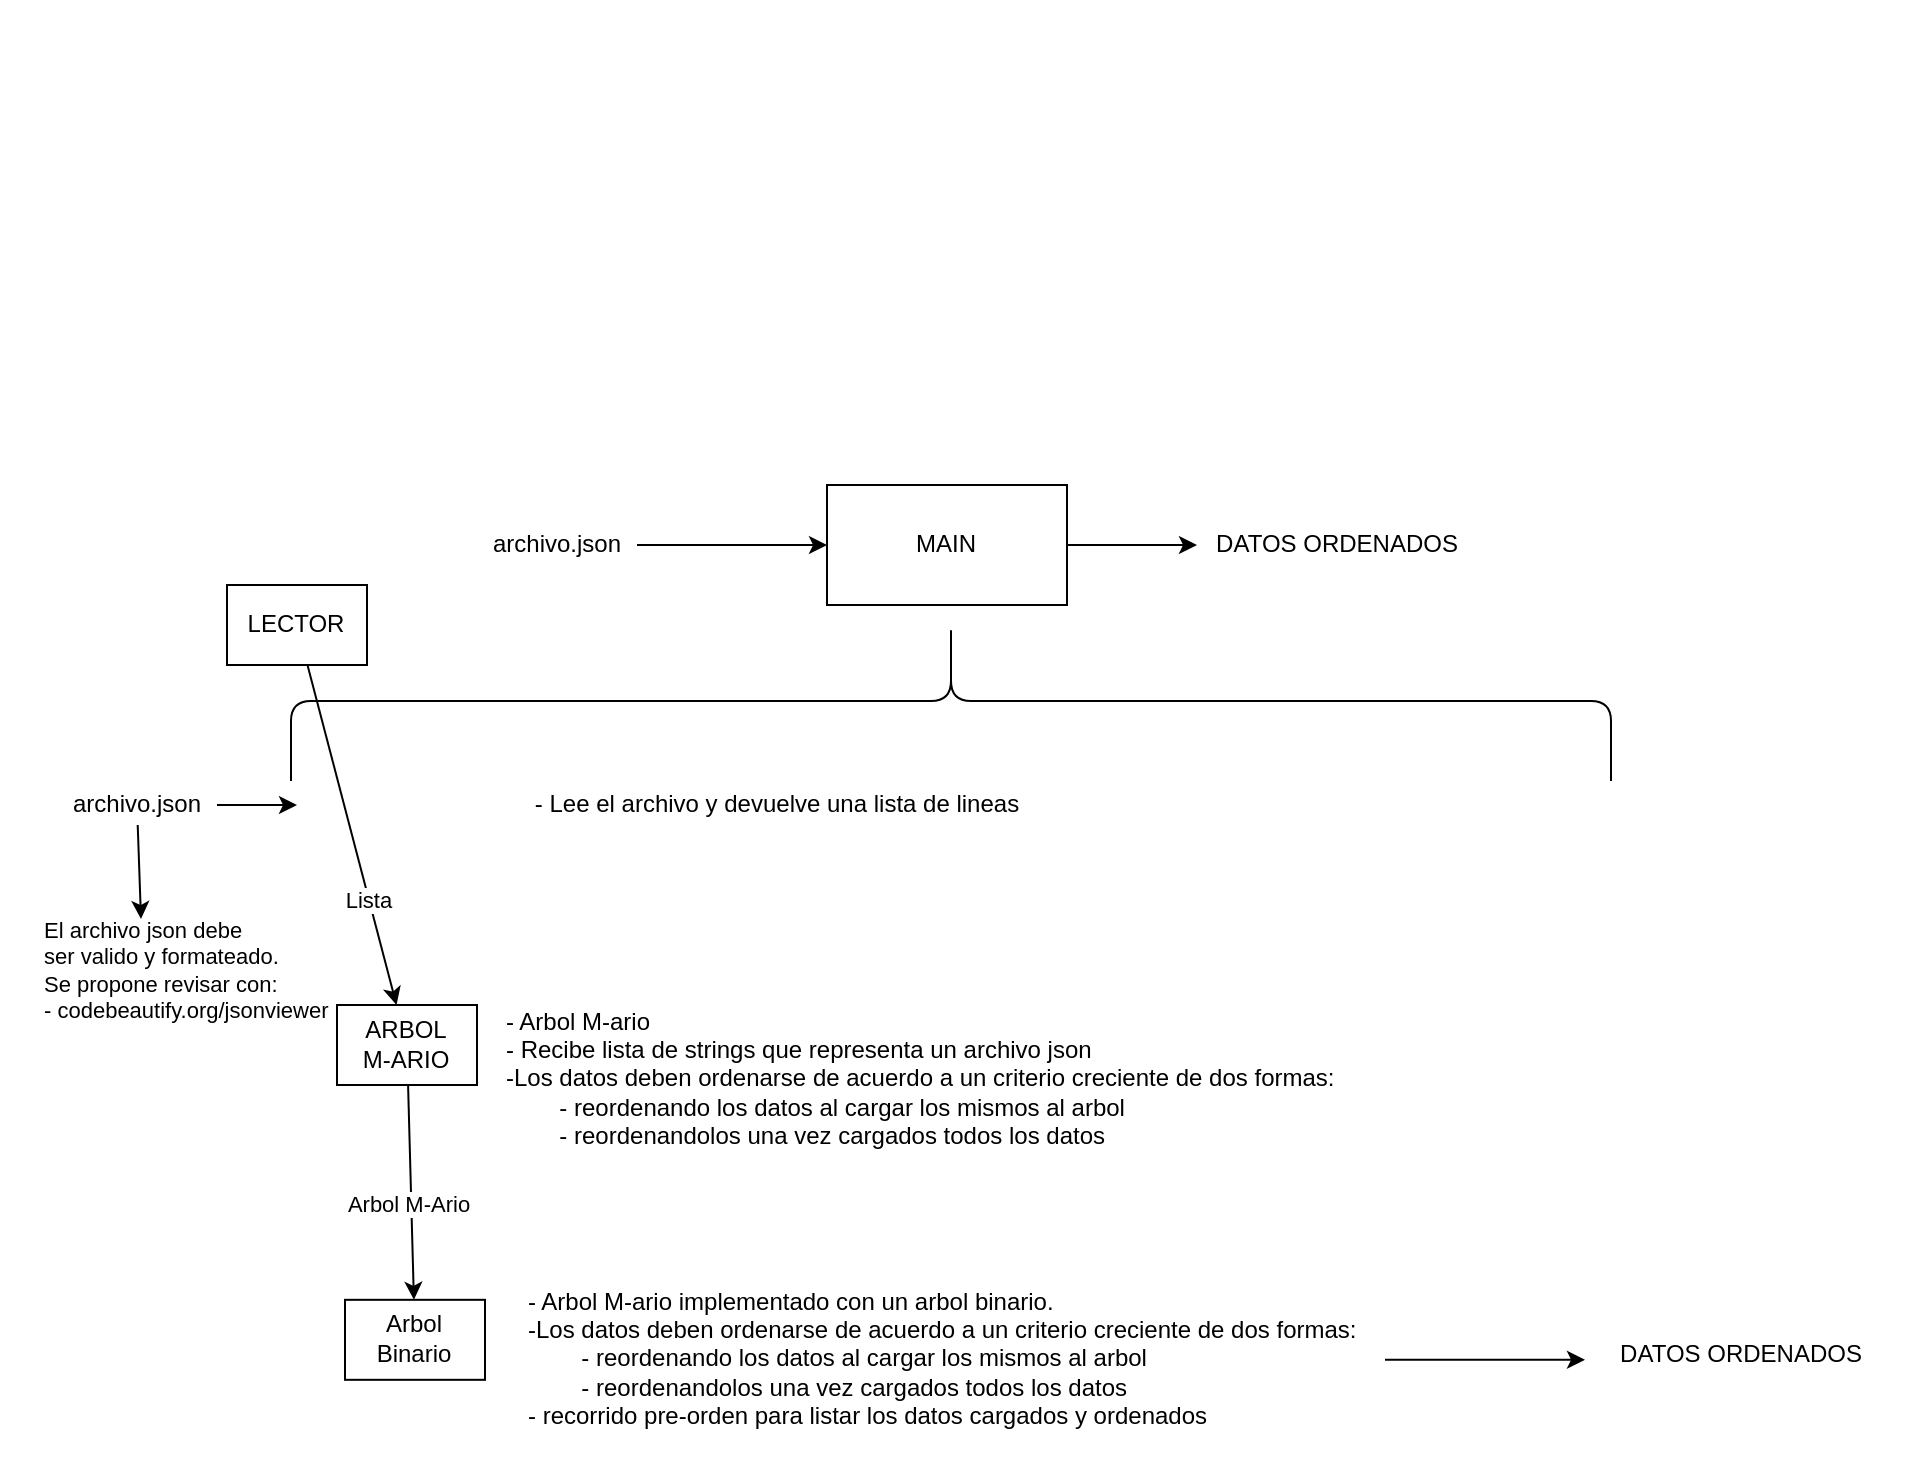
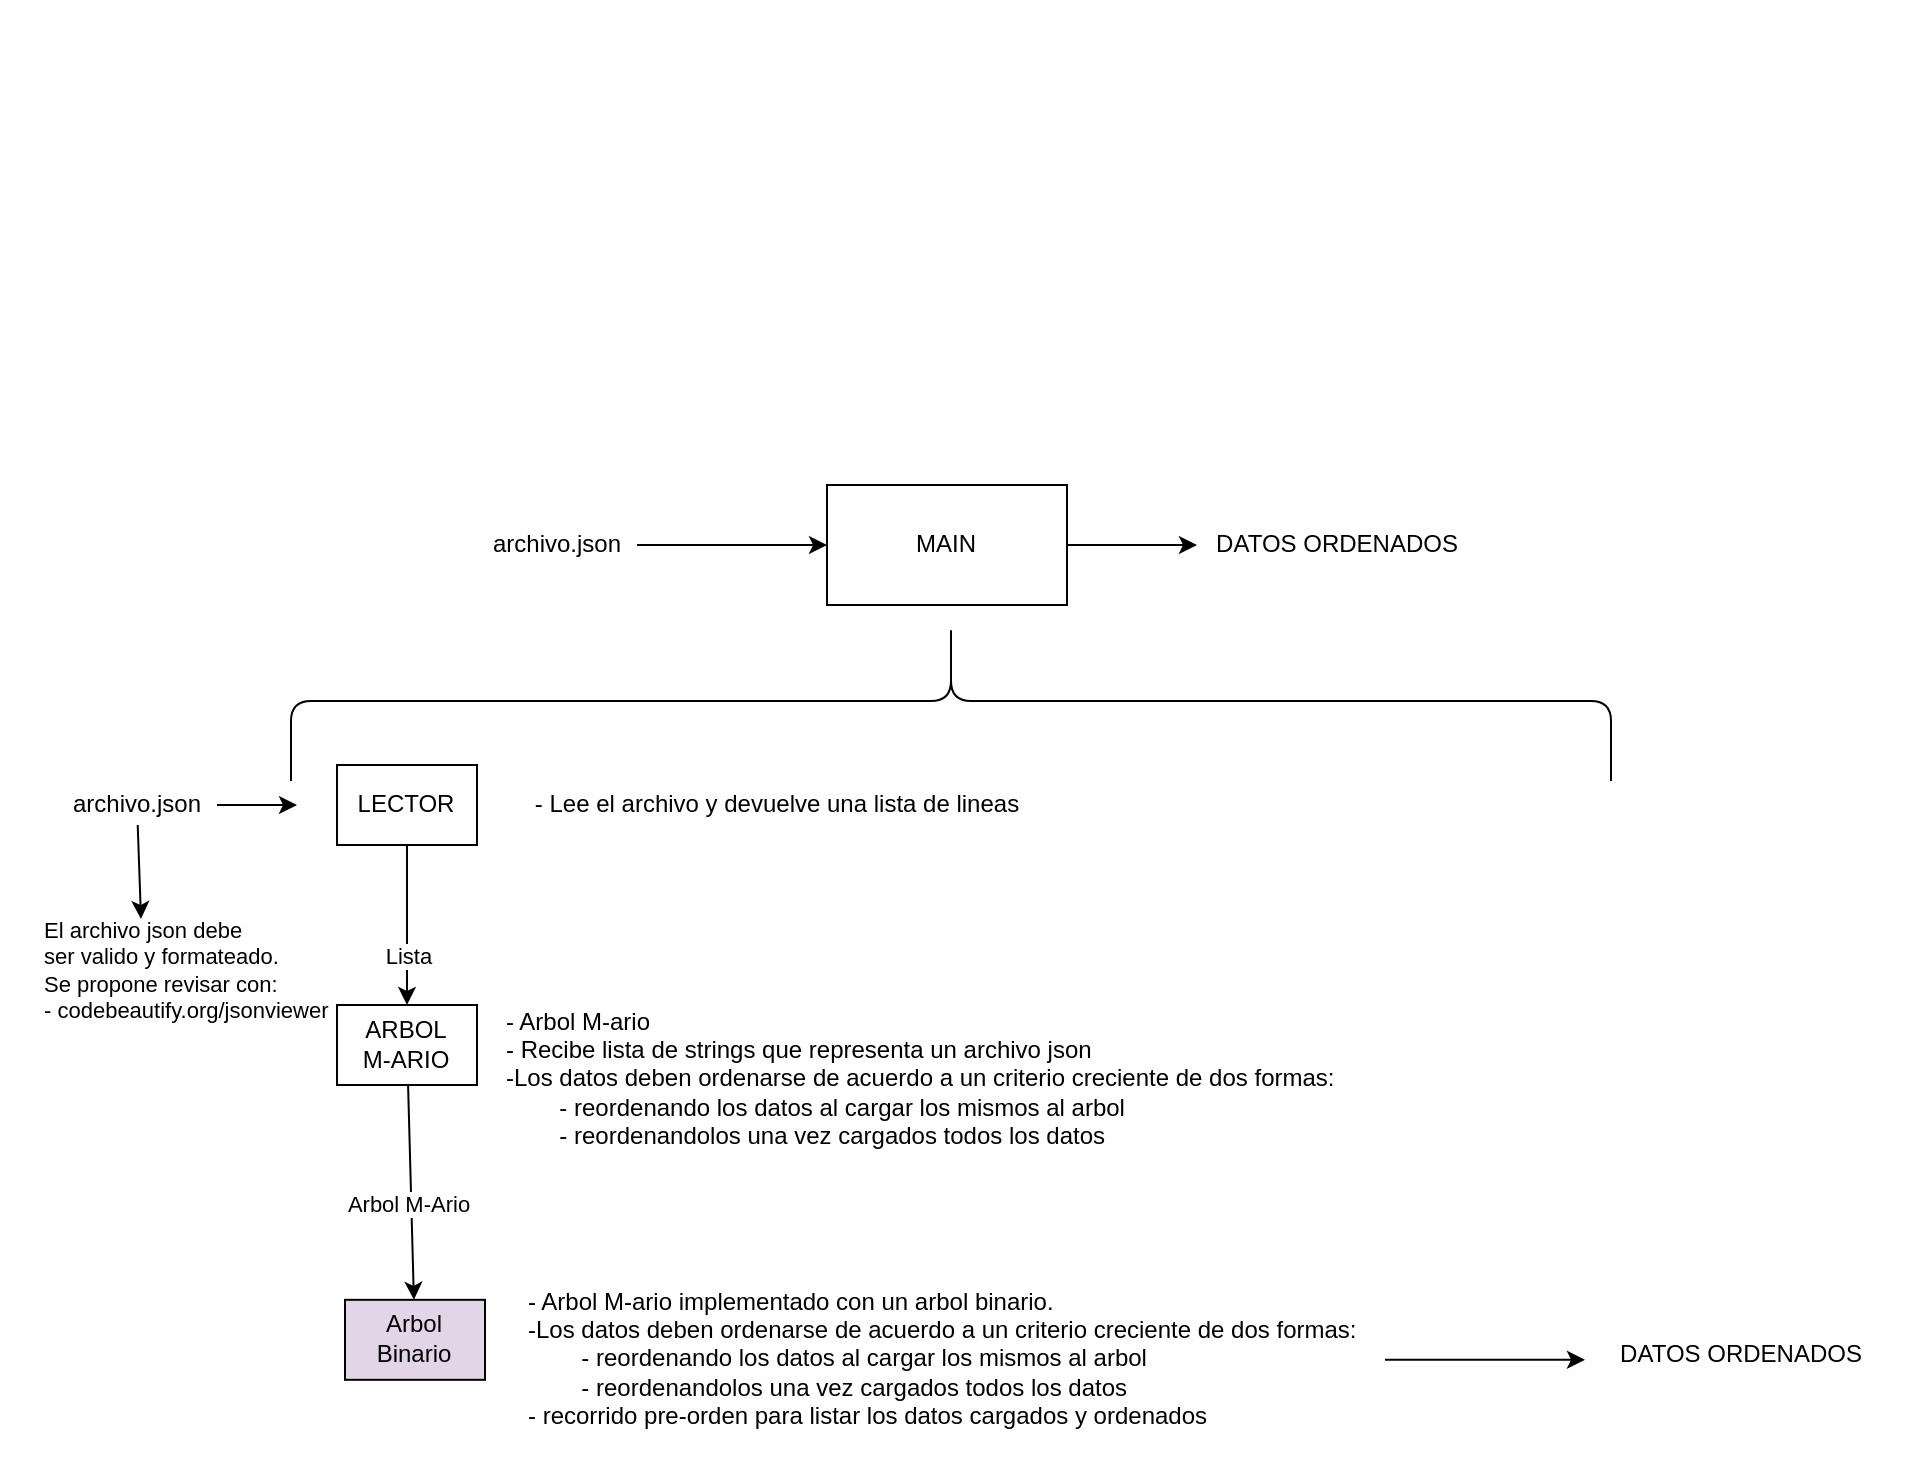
(297, 625) -> (407, 805)
(415, 1340) -> (415, 1340)
